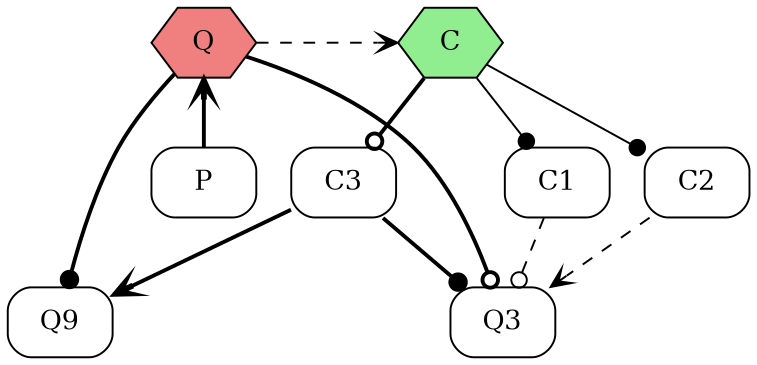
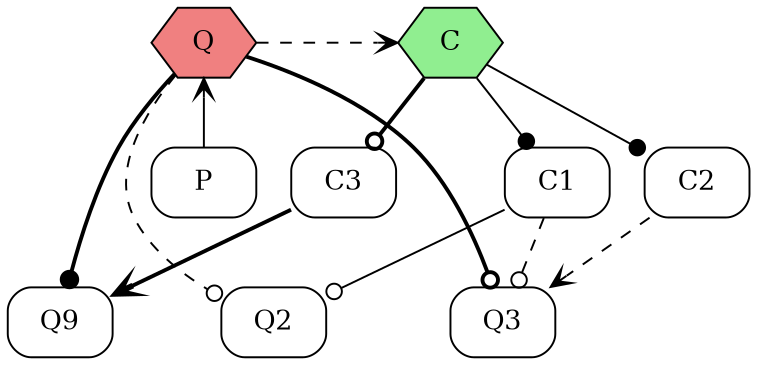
(204, 123) -> (204, 123)
(418, 247) -> none
none -> (274, 322)
